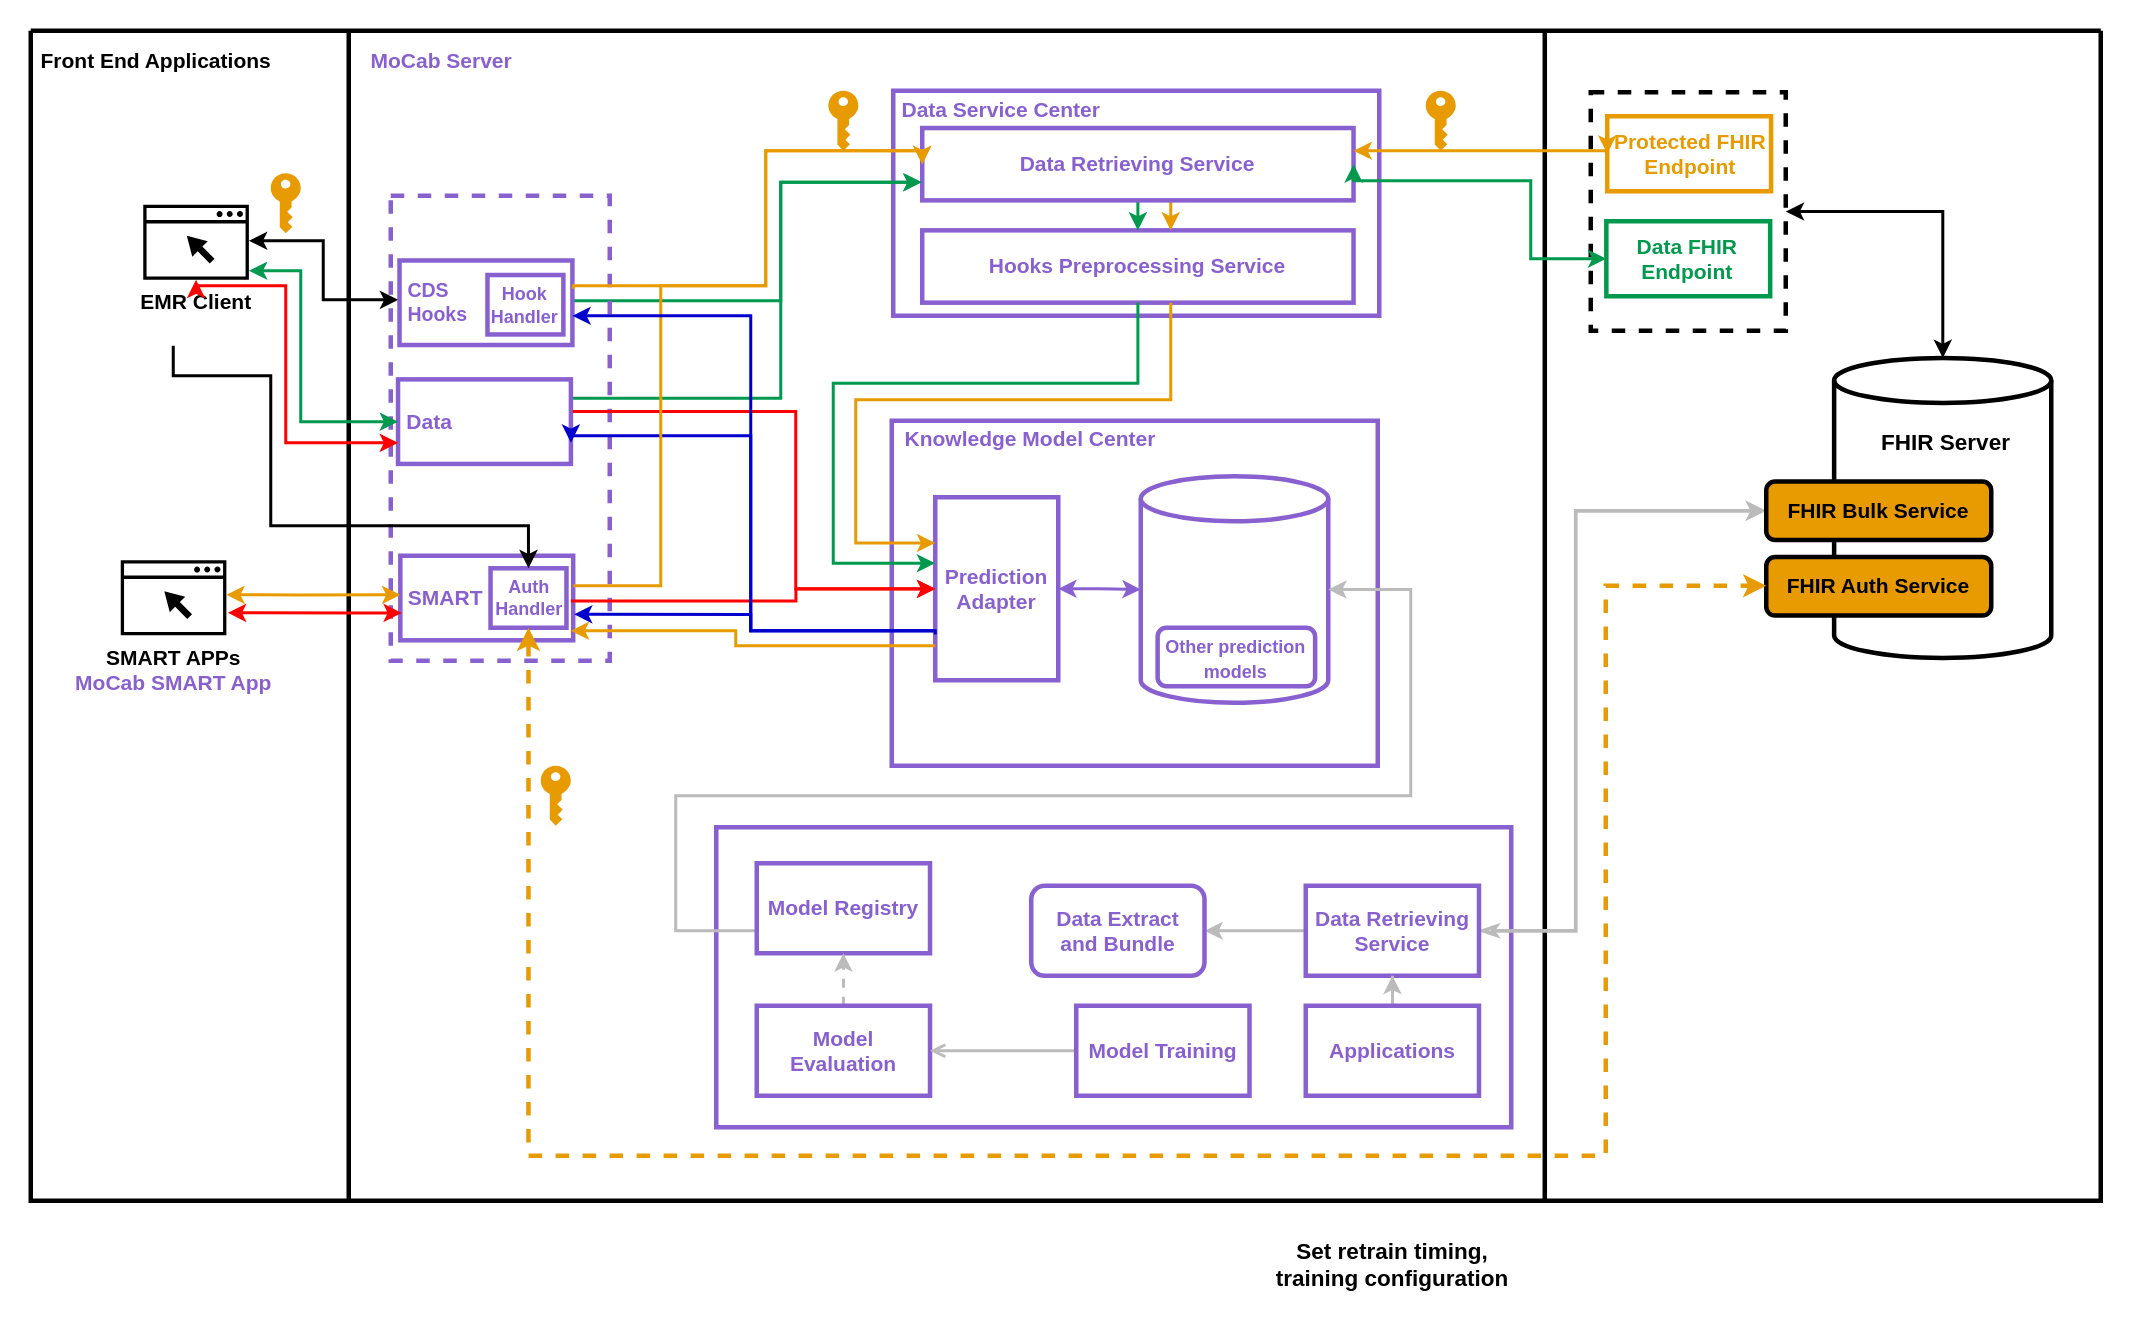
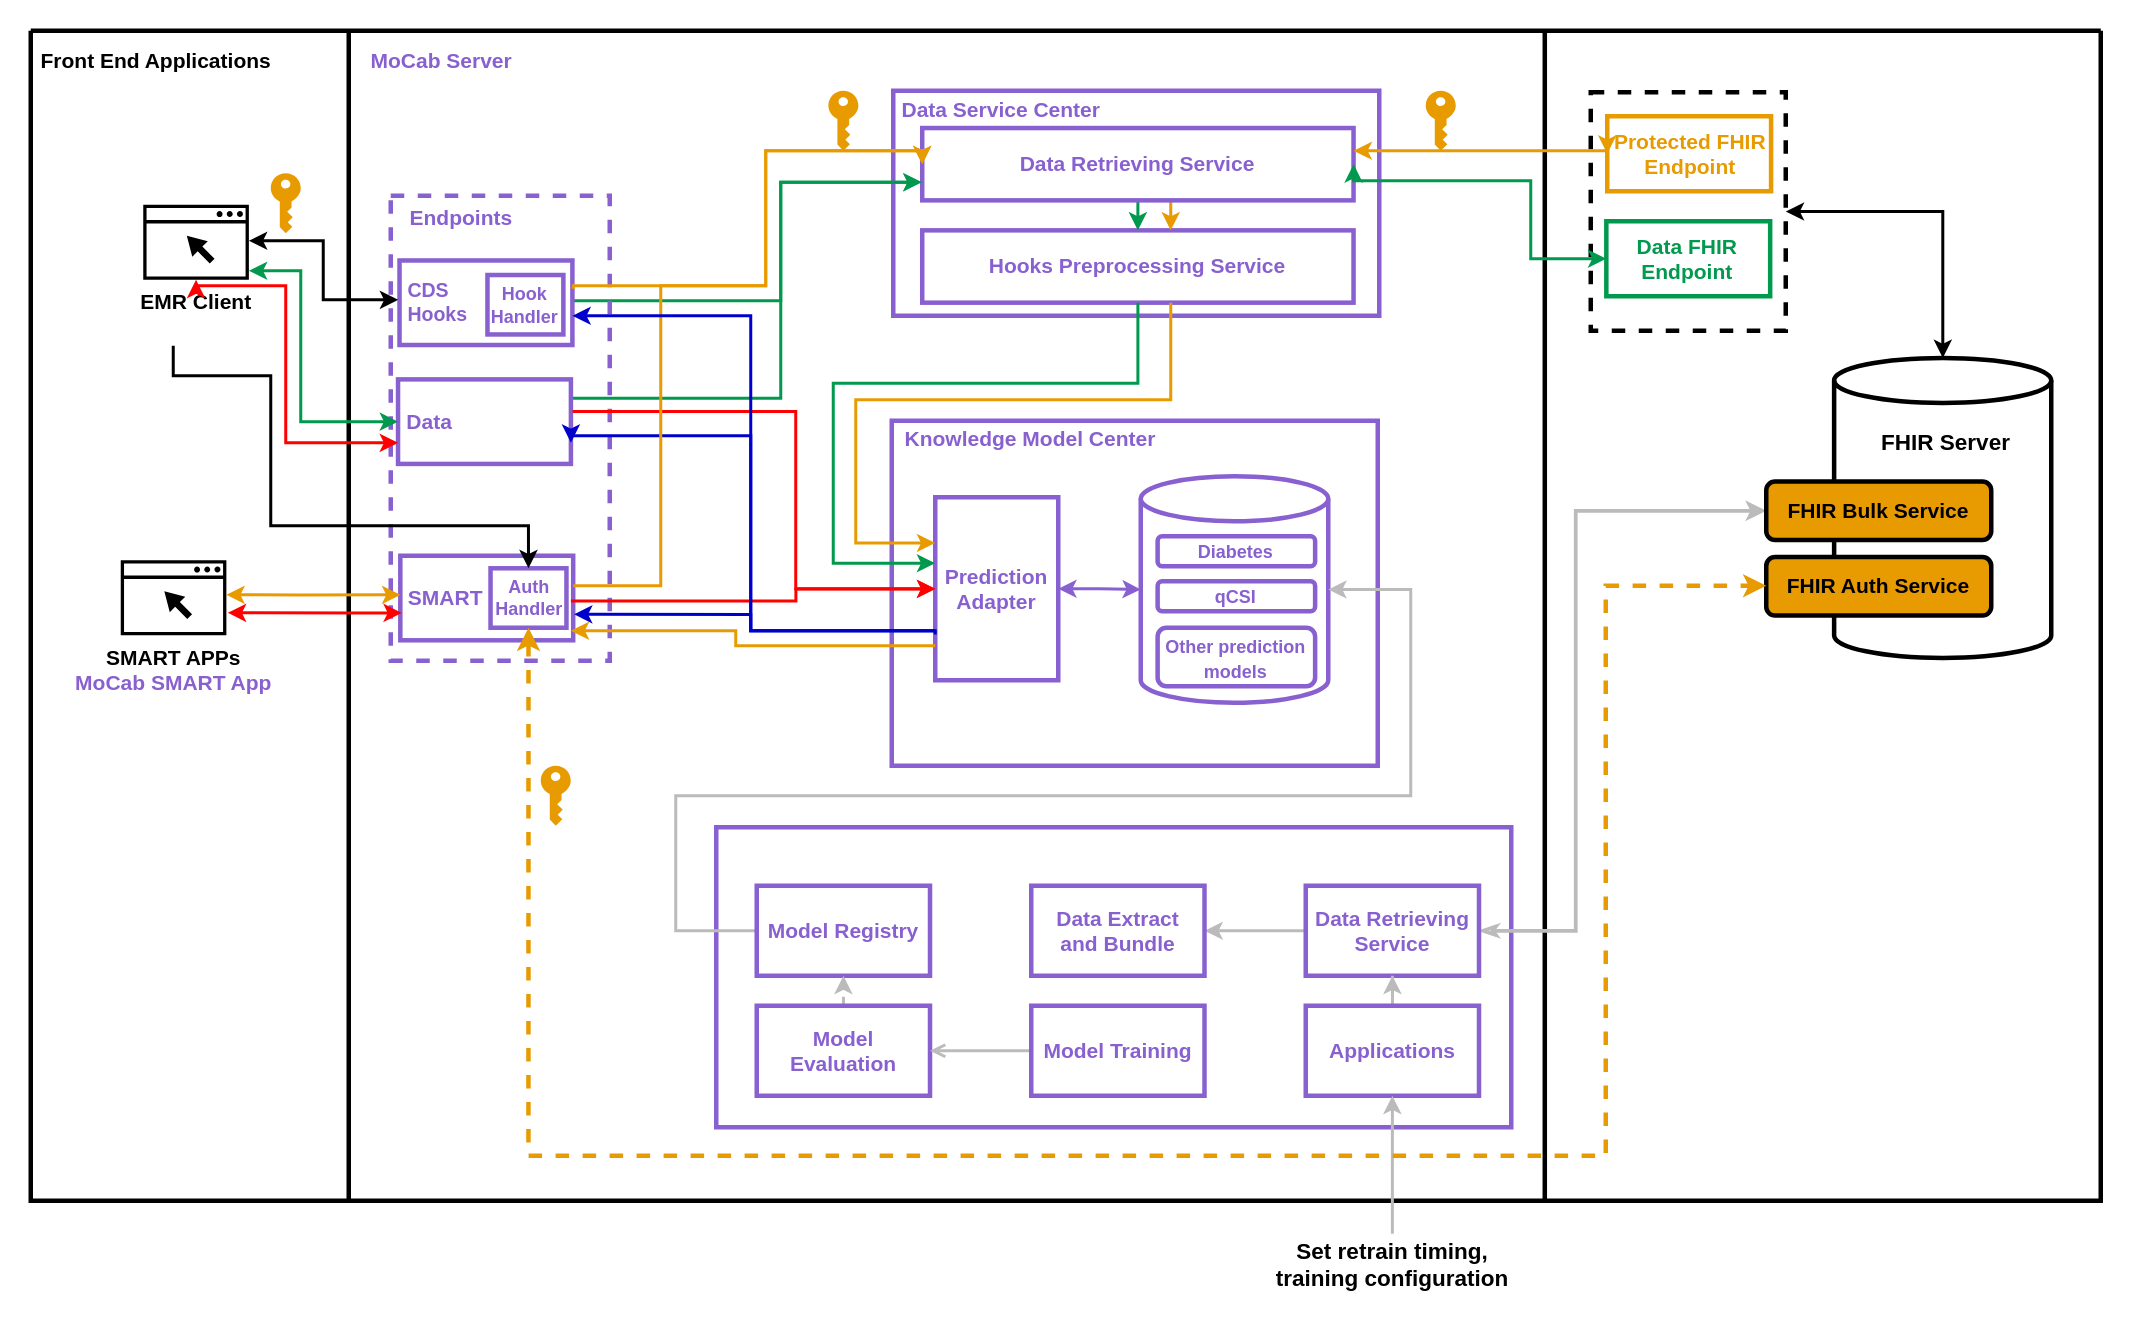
none -> (476, 218)
none -> (1236, 551)
none -> (1236, 596)
(843, 908) -> (843, 931)
(1118, 931) -> (1118, 931)
(1163, 1051) -> (1118, 1051)
none -> (1392, 1203)
